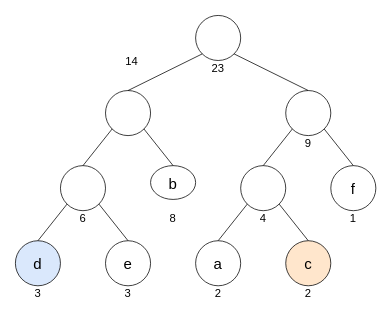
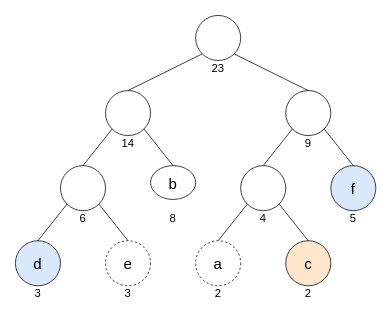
(132, 60) -> (128, 143)
(353, 188) -> (353, 188)
(353, 218) -> (353, 218)
(128, 263) -> (128, 263)
(218, 263) -> (218, 263)
